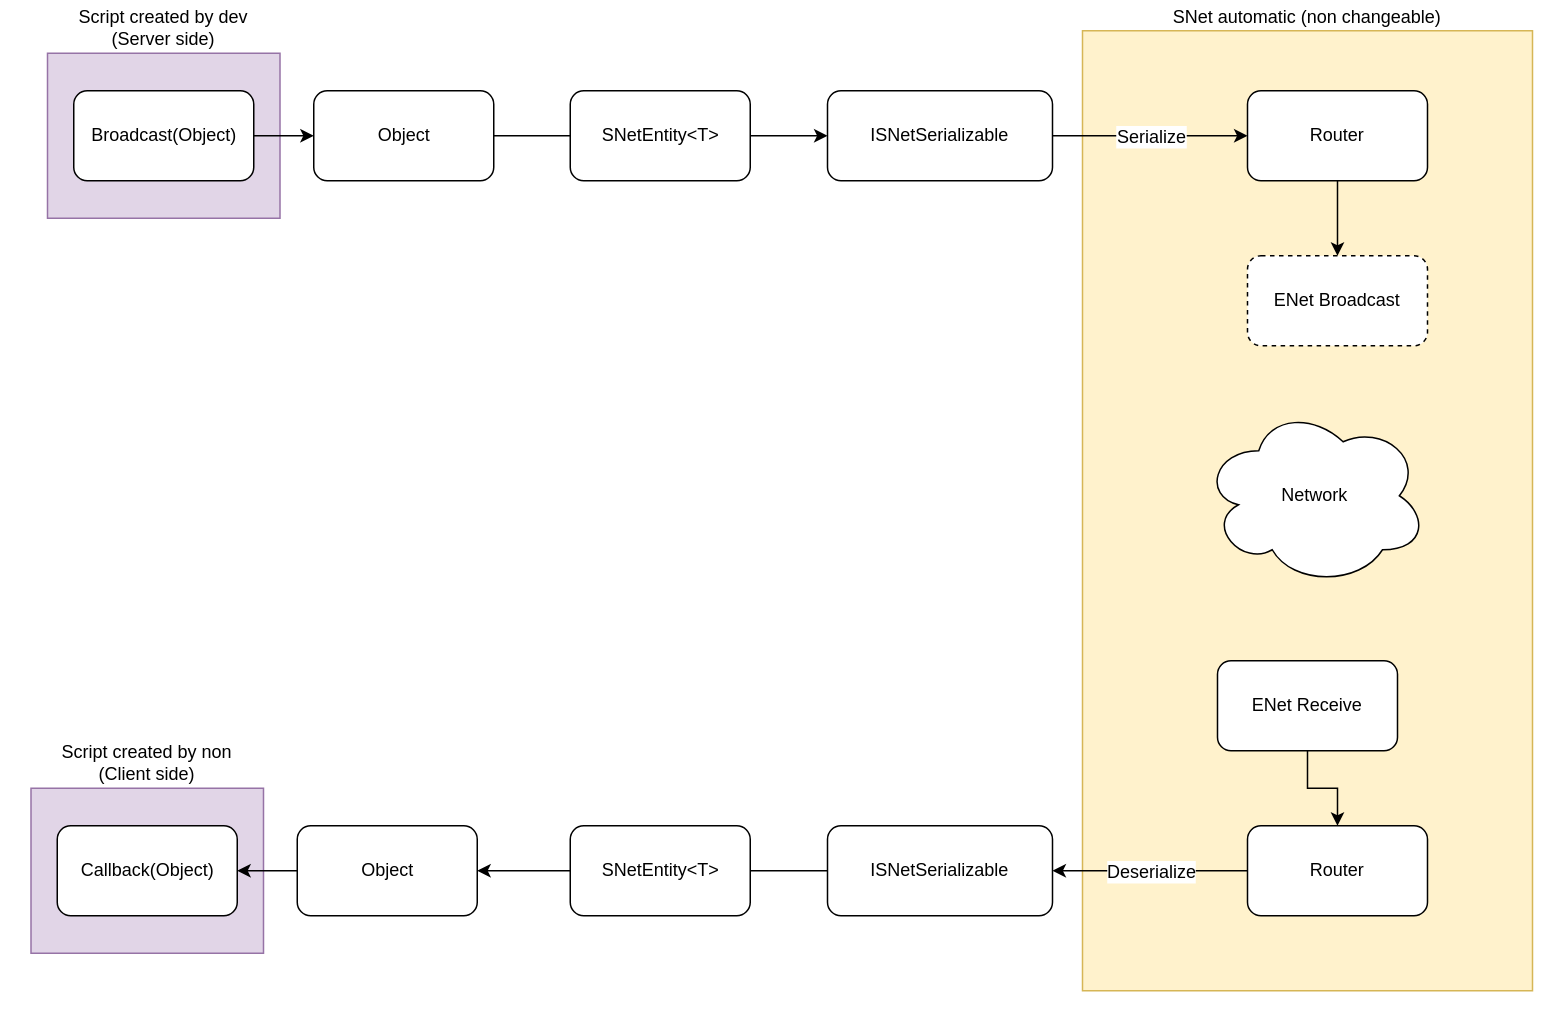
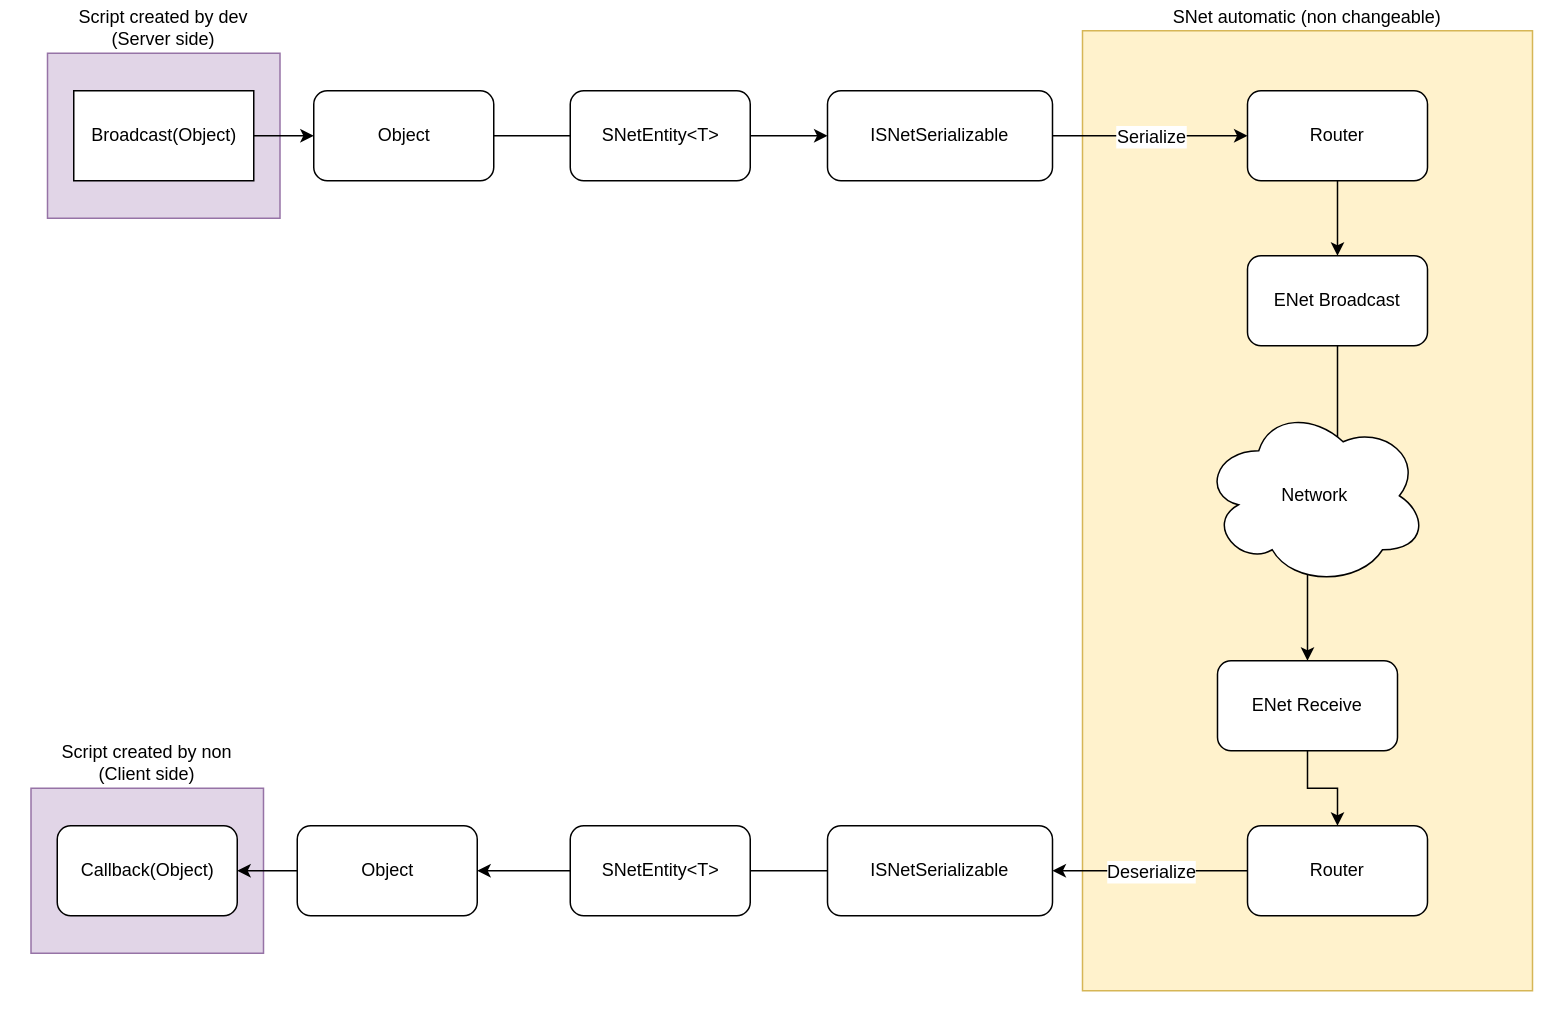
(164, 136) -> (164, 136)
(1337, 301) -> (1337, 301)
none -> (1337, 391)
